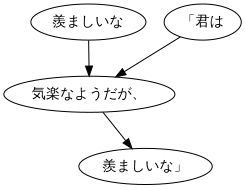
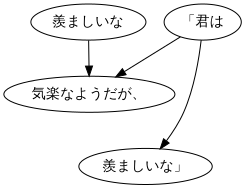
(114, 126) -> (191, 93)
